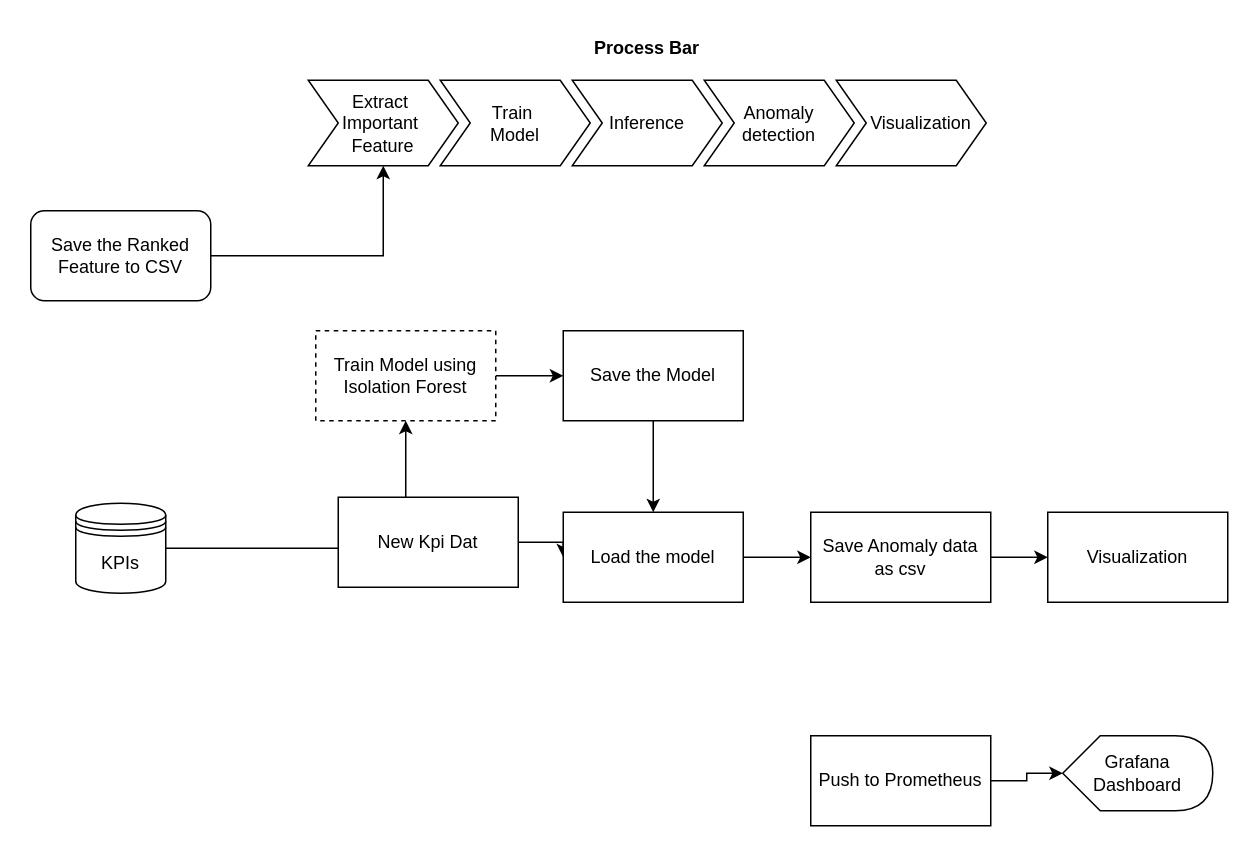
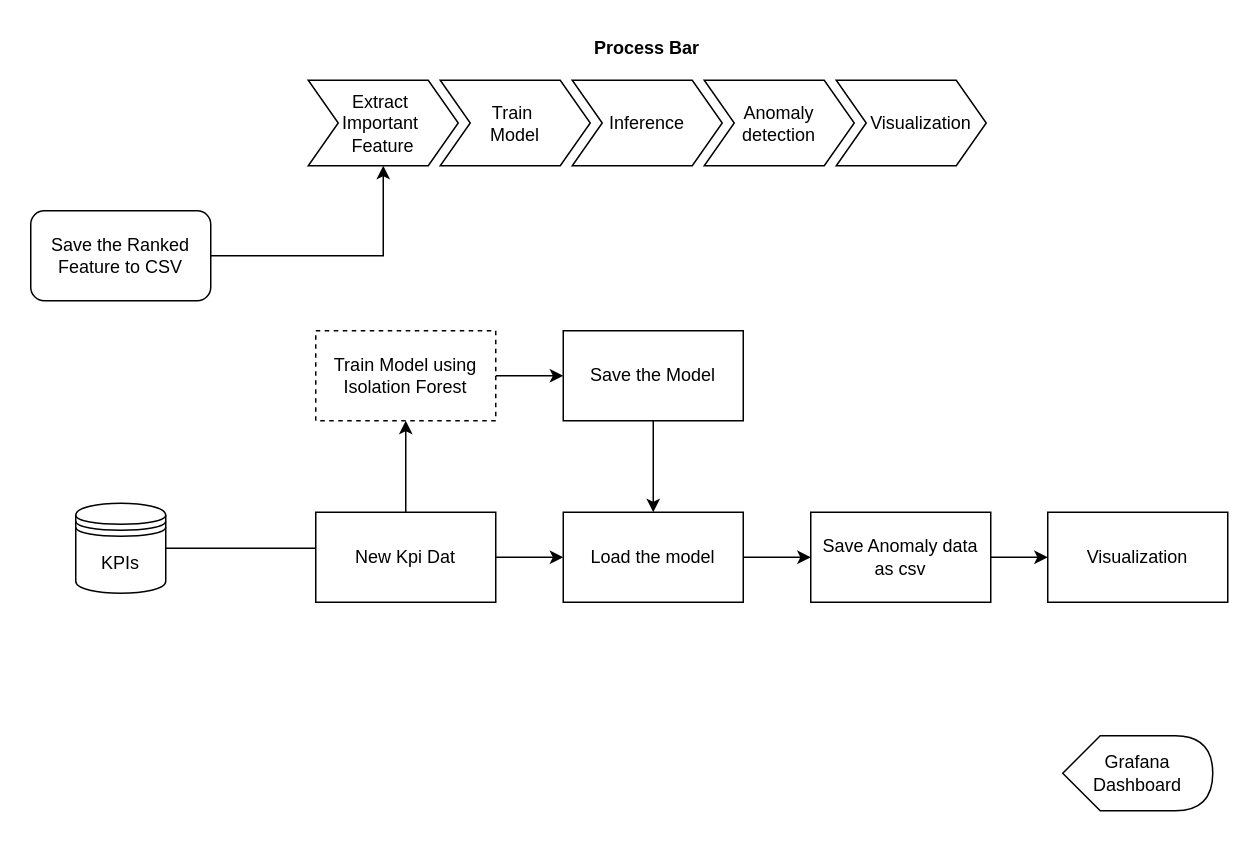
(428, 542) -> (406, 557)
(901, 781) -> none
(1025, 781) -> none
